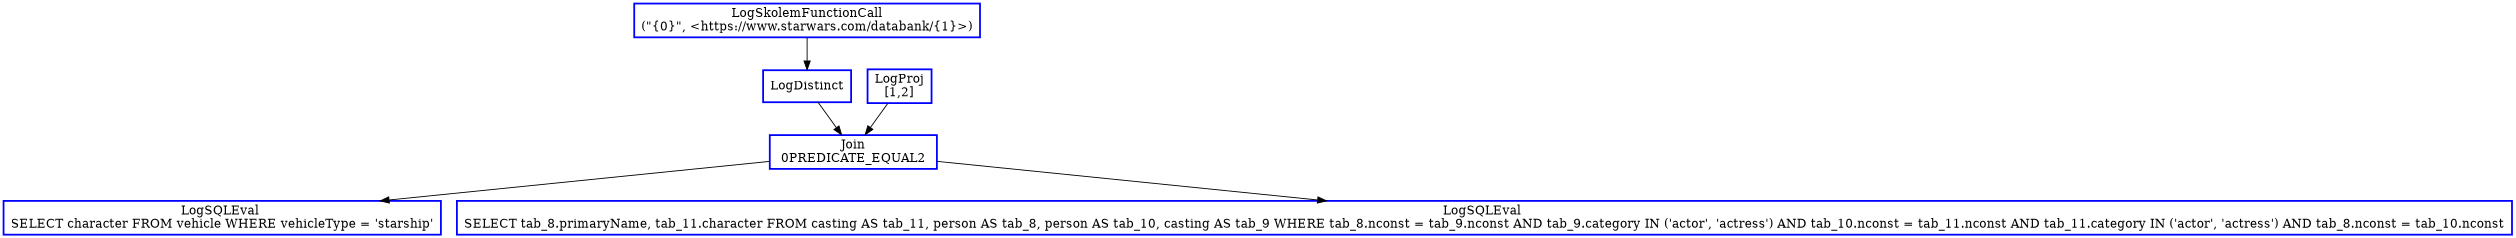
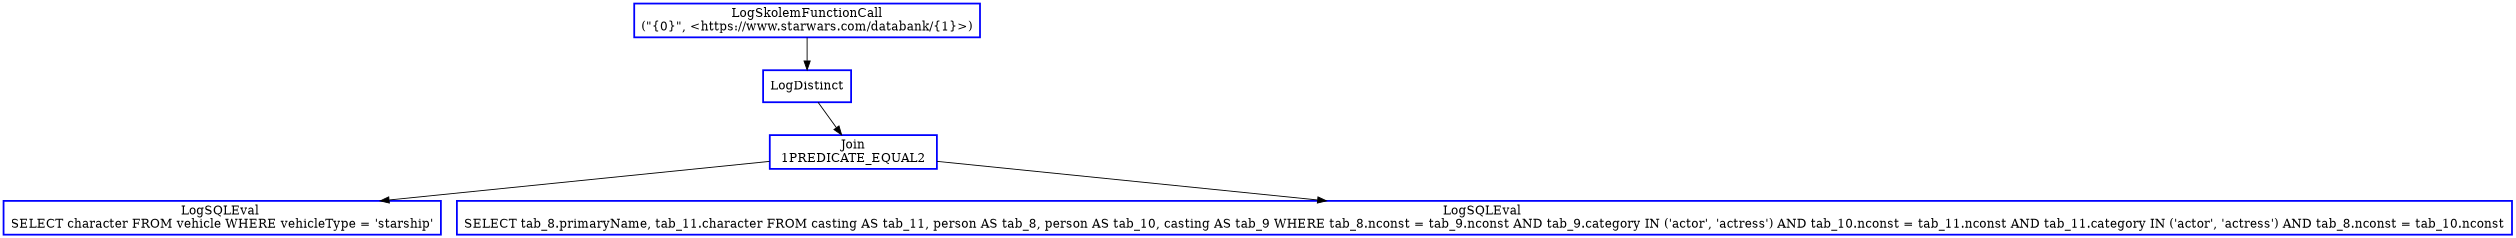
(900, 86) -> none
(853, 152) -> (853, 152)
